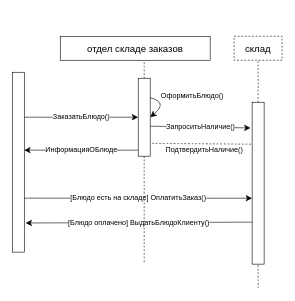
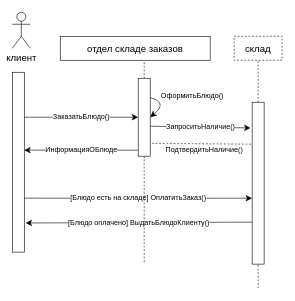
none -> (21, 30)
